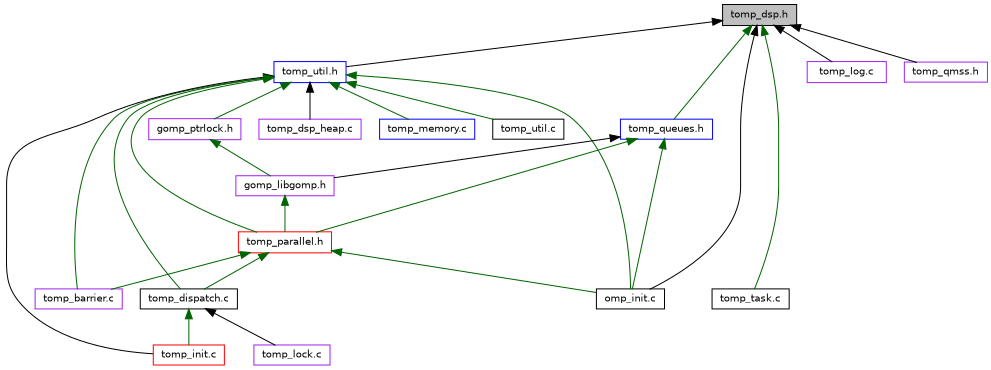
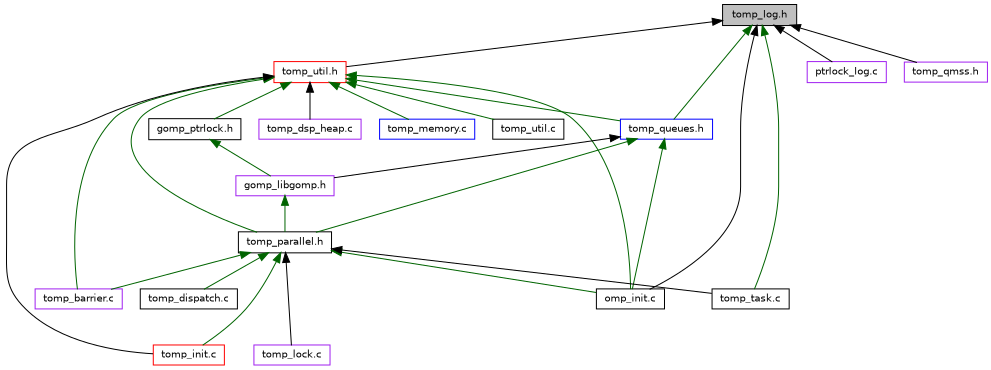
(760, 15) -> (760, 15)
(310, 72) -> (310, 72)
(847, 72) -> (847, 72)
(195, 129) -> (195, 129)
(117, 140) -> (488, 100)
(285, 242) -> (285, 242)
none -> (527, 272)
(245, 329) -> (289, 304)
(189, 332) -> (246, 309)
